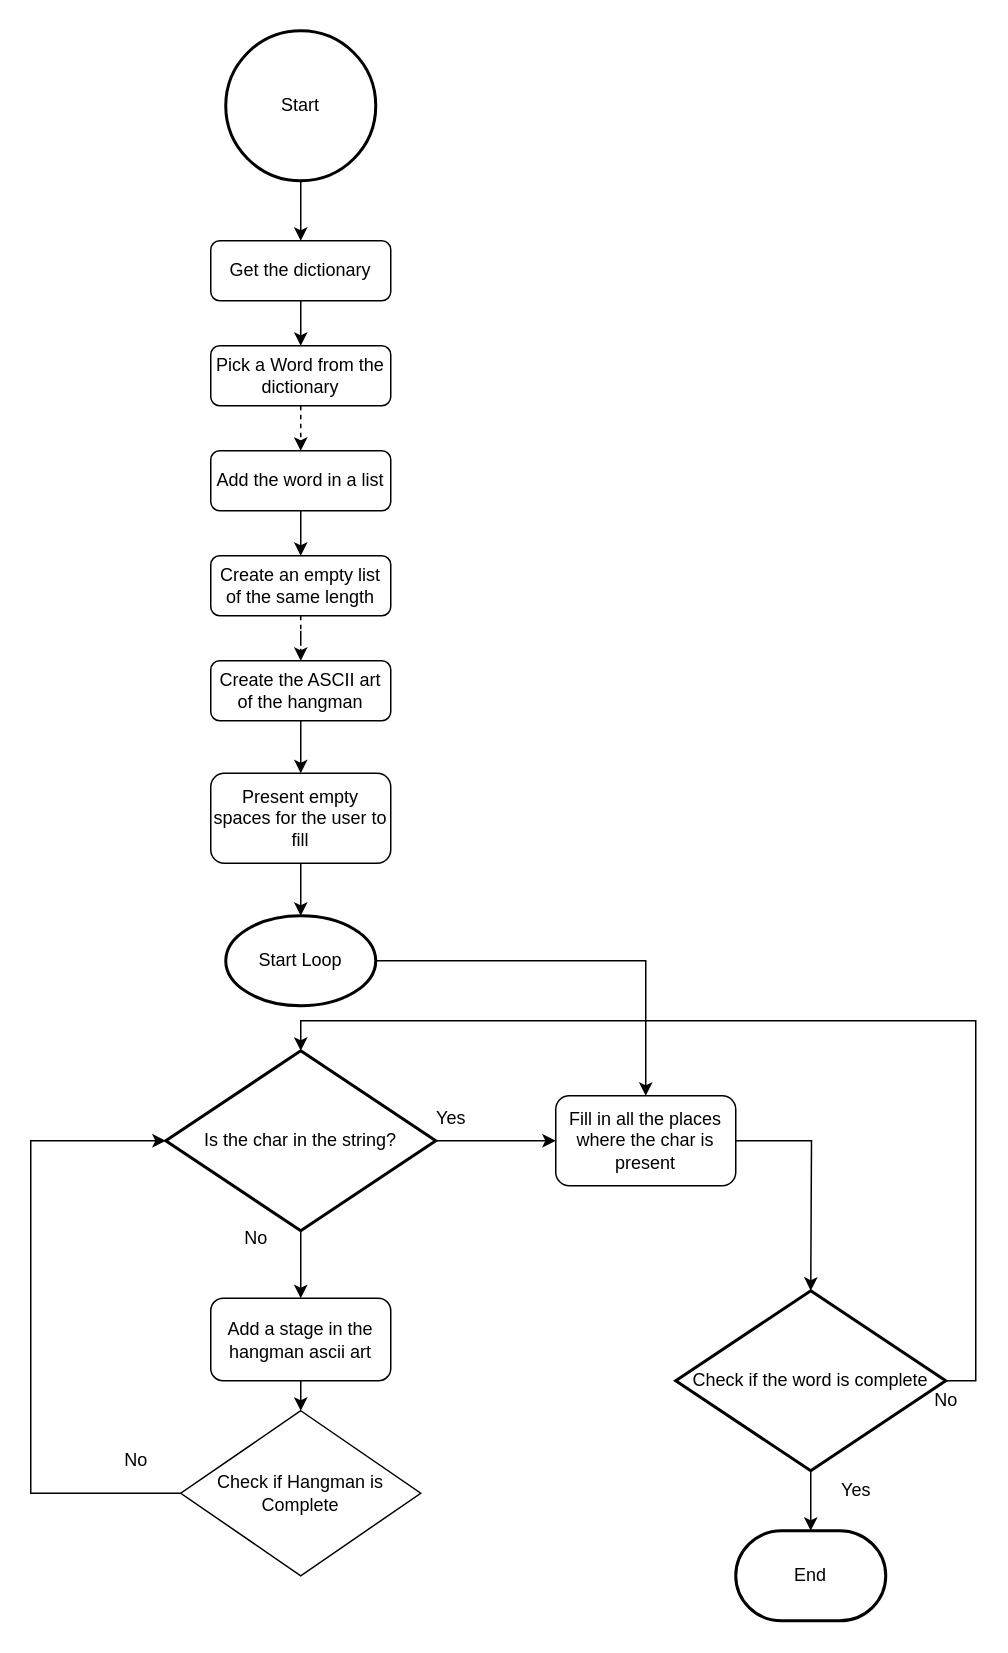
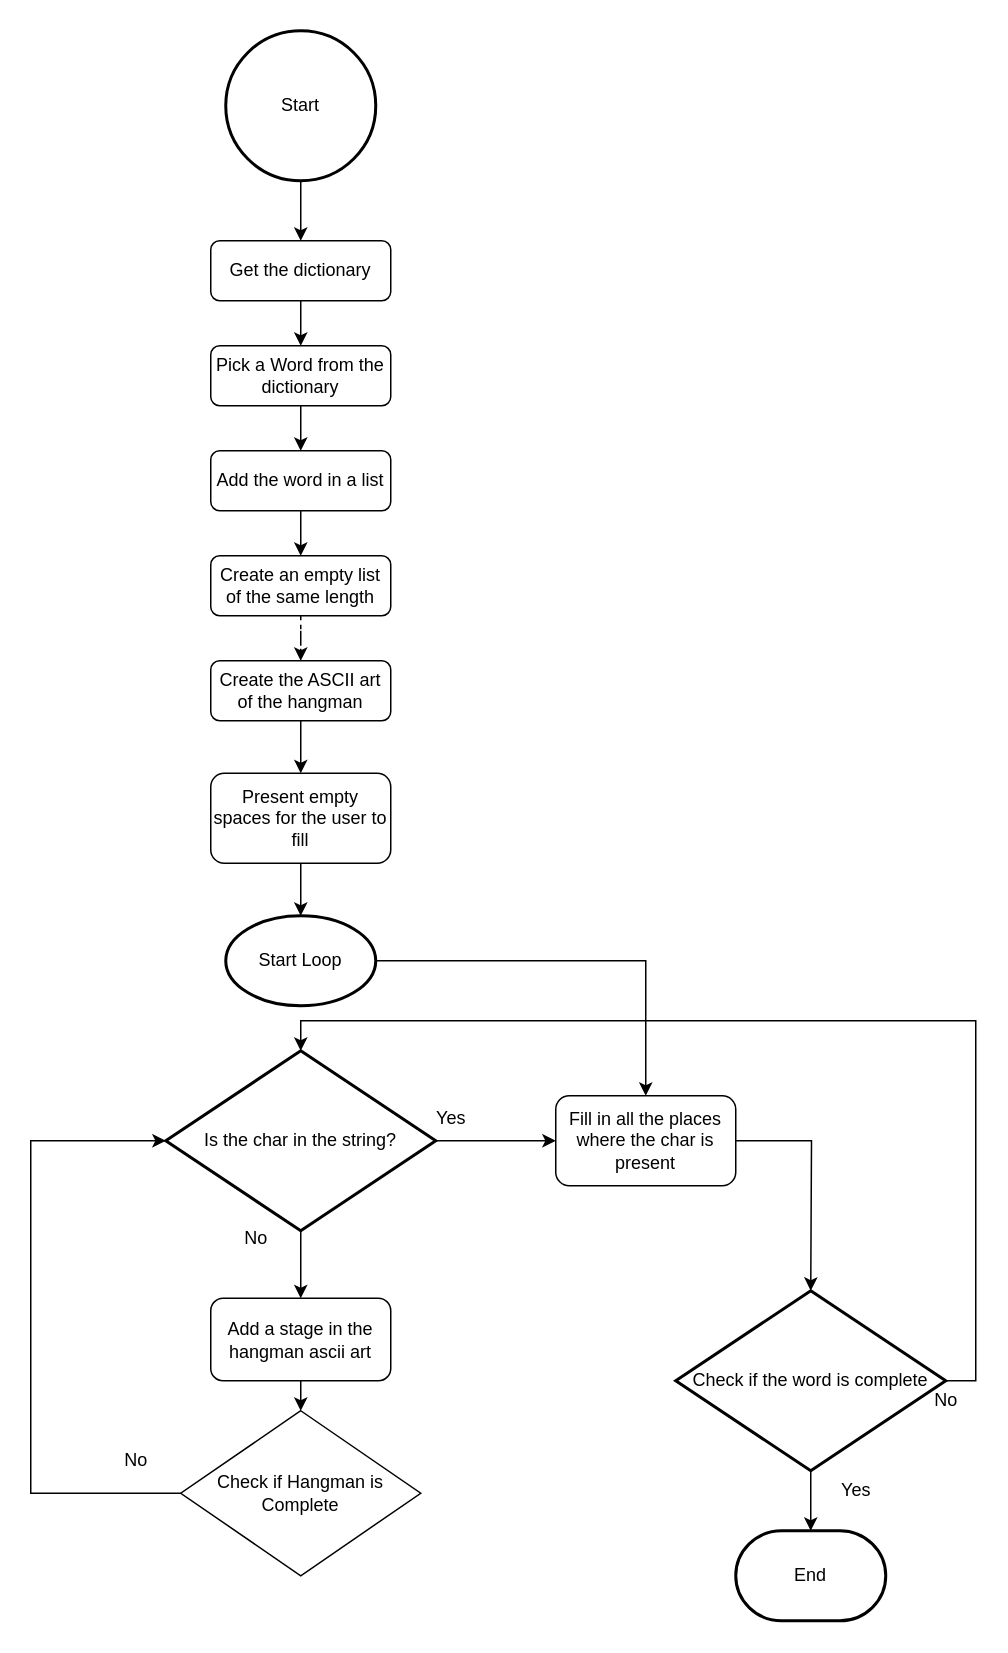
(301, 424) -> (301, 424)
